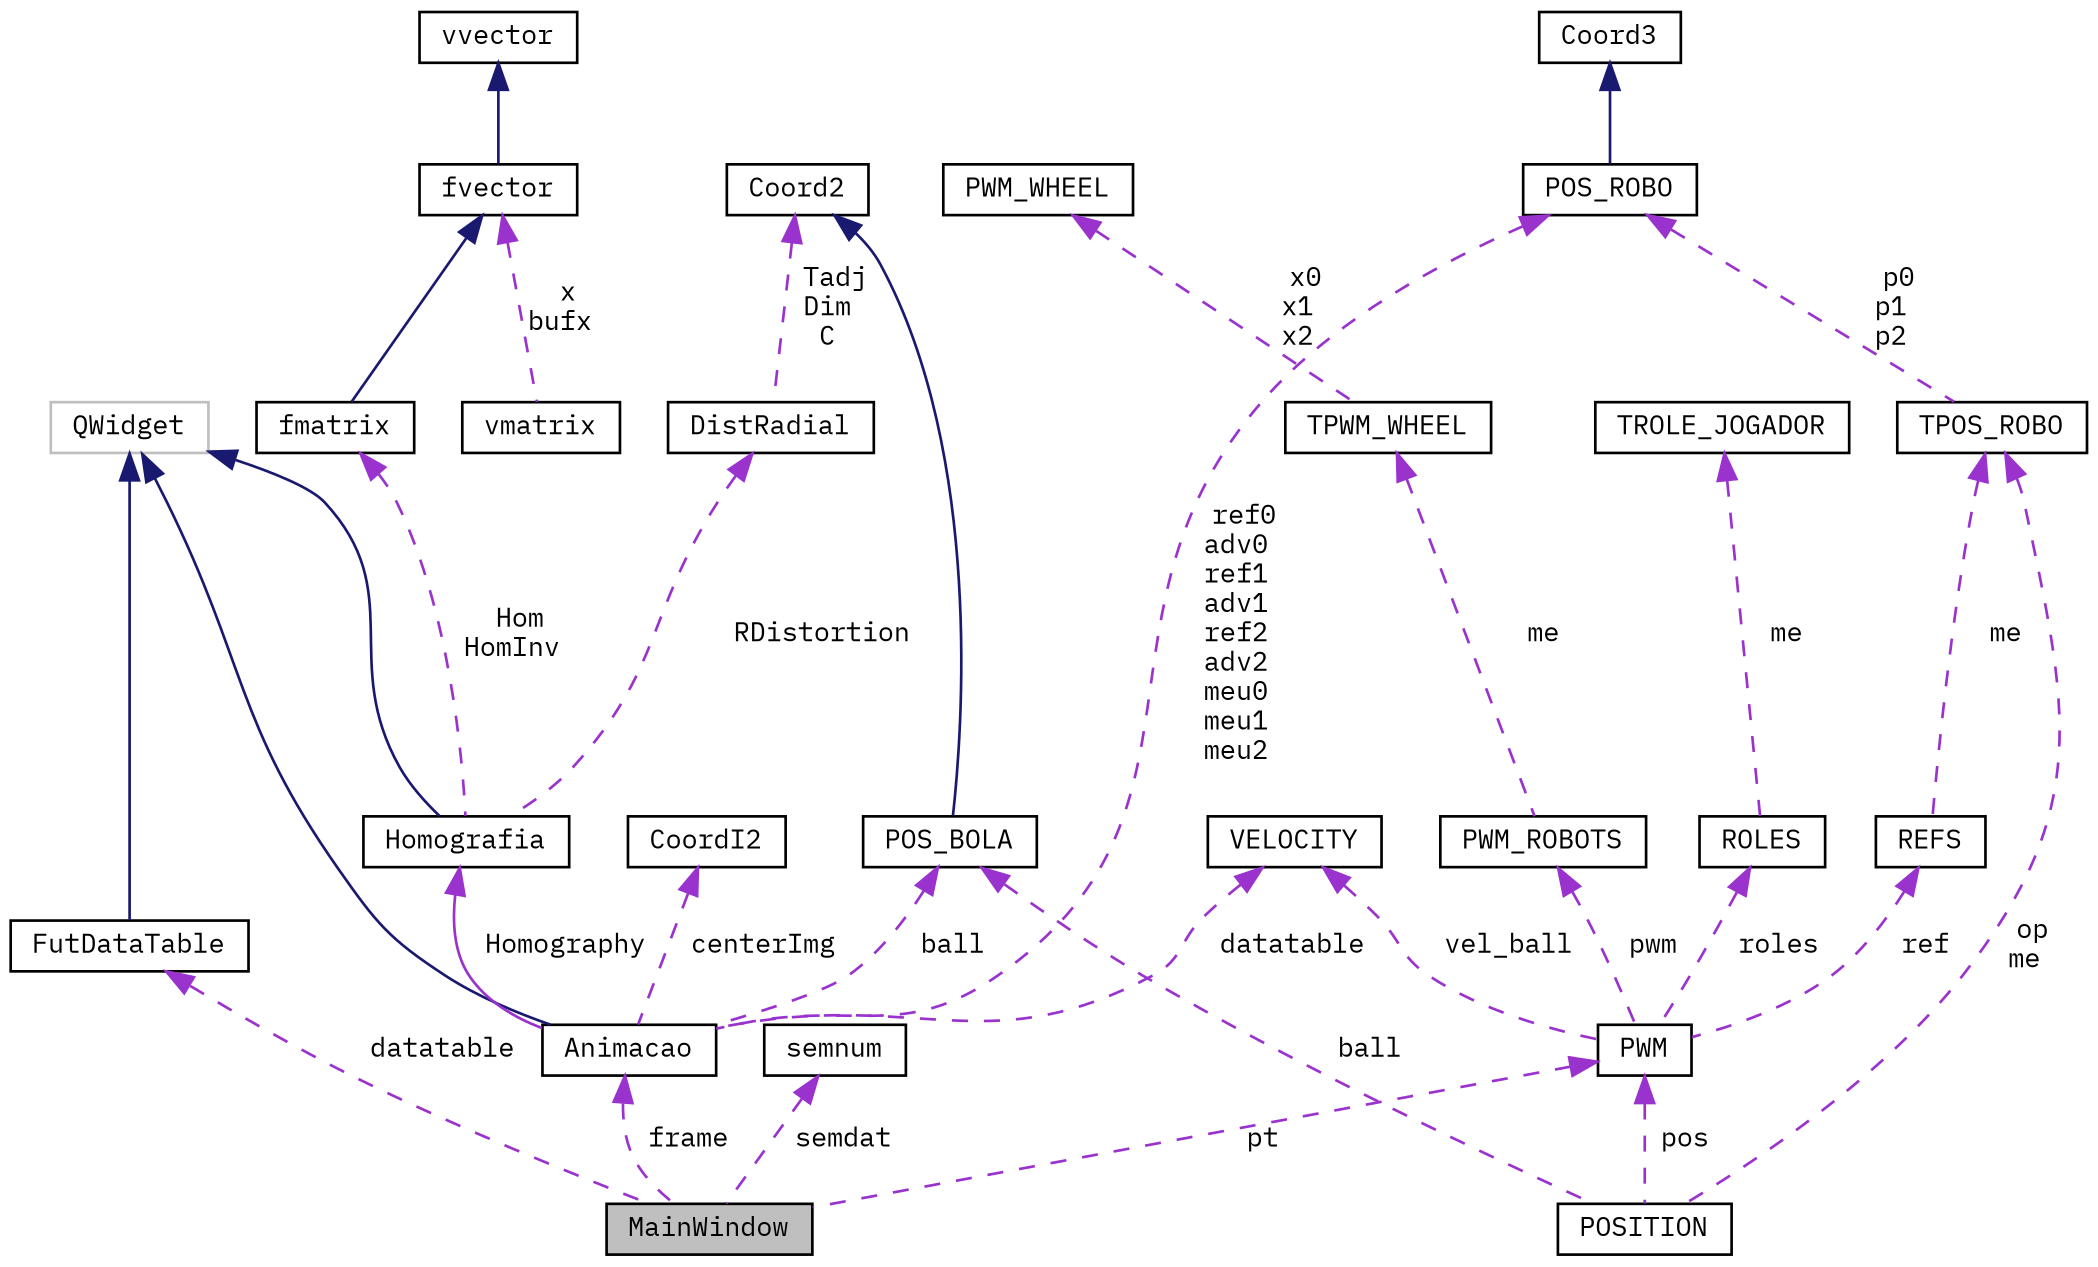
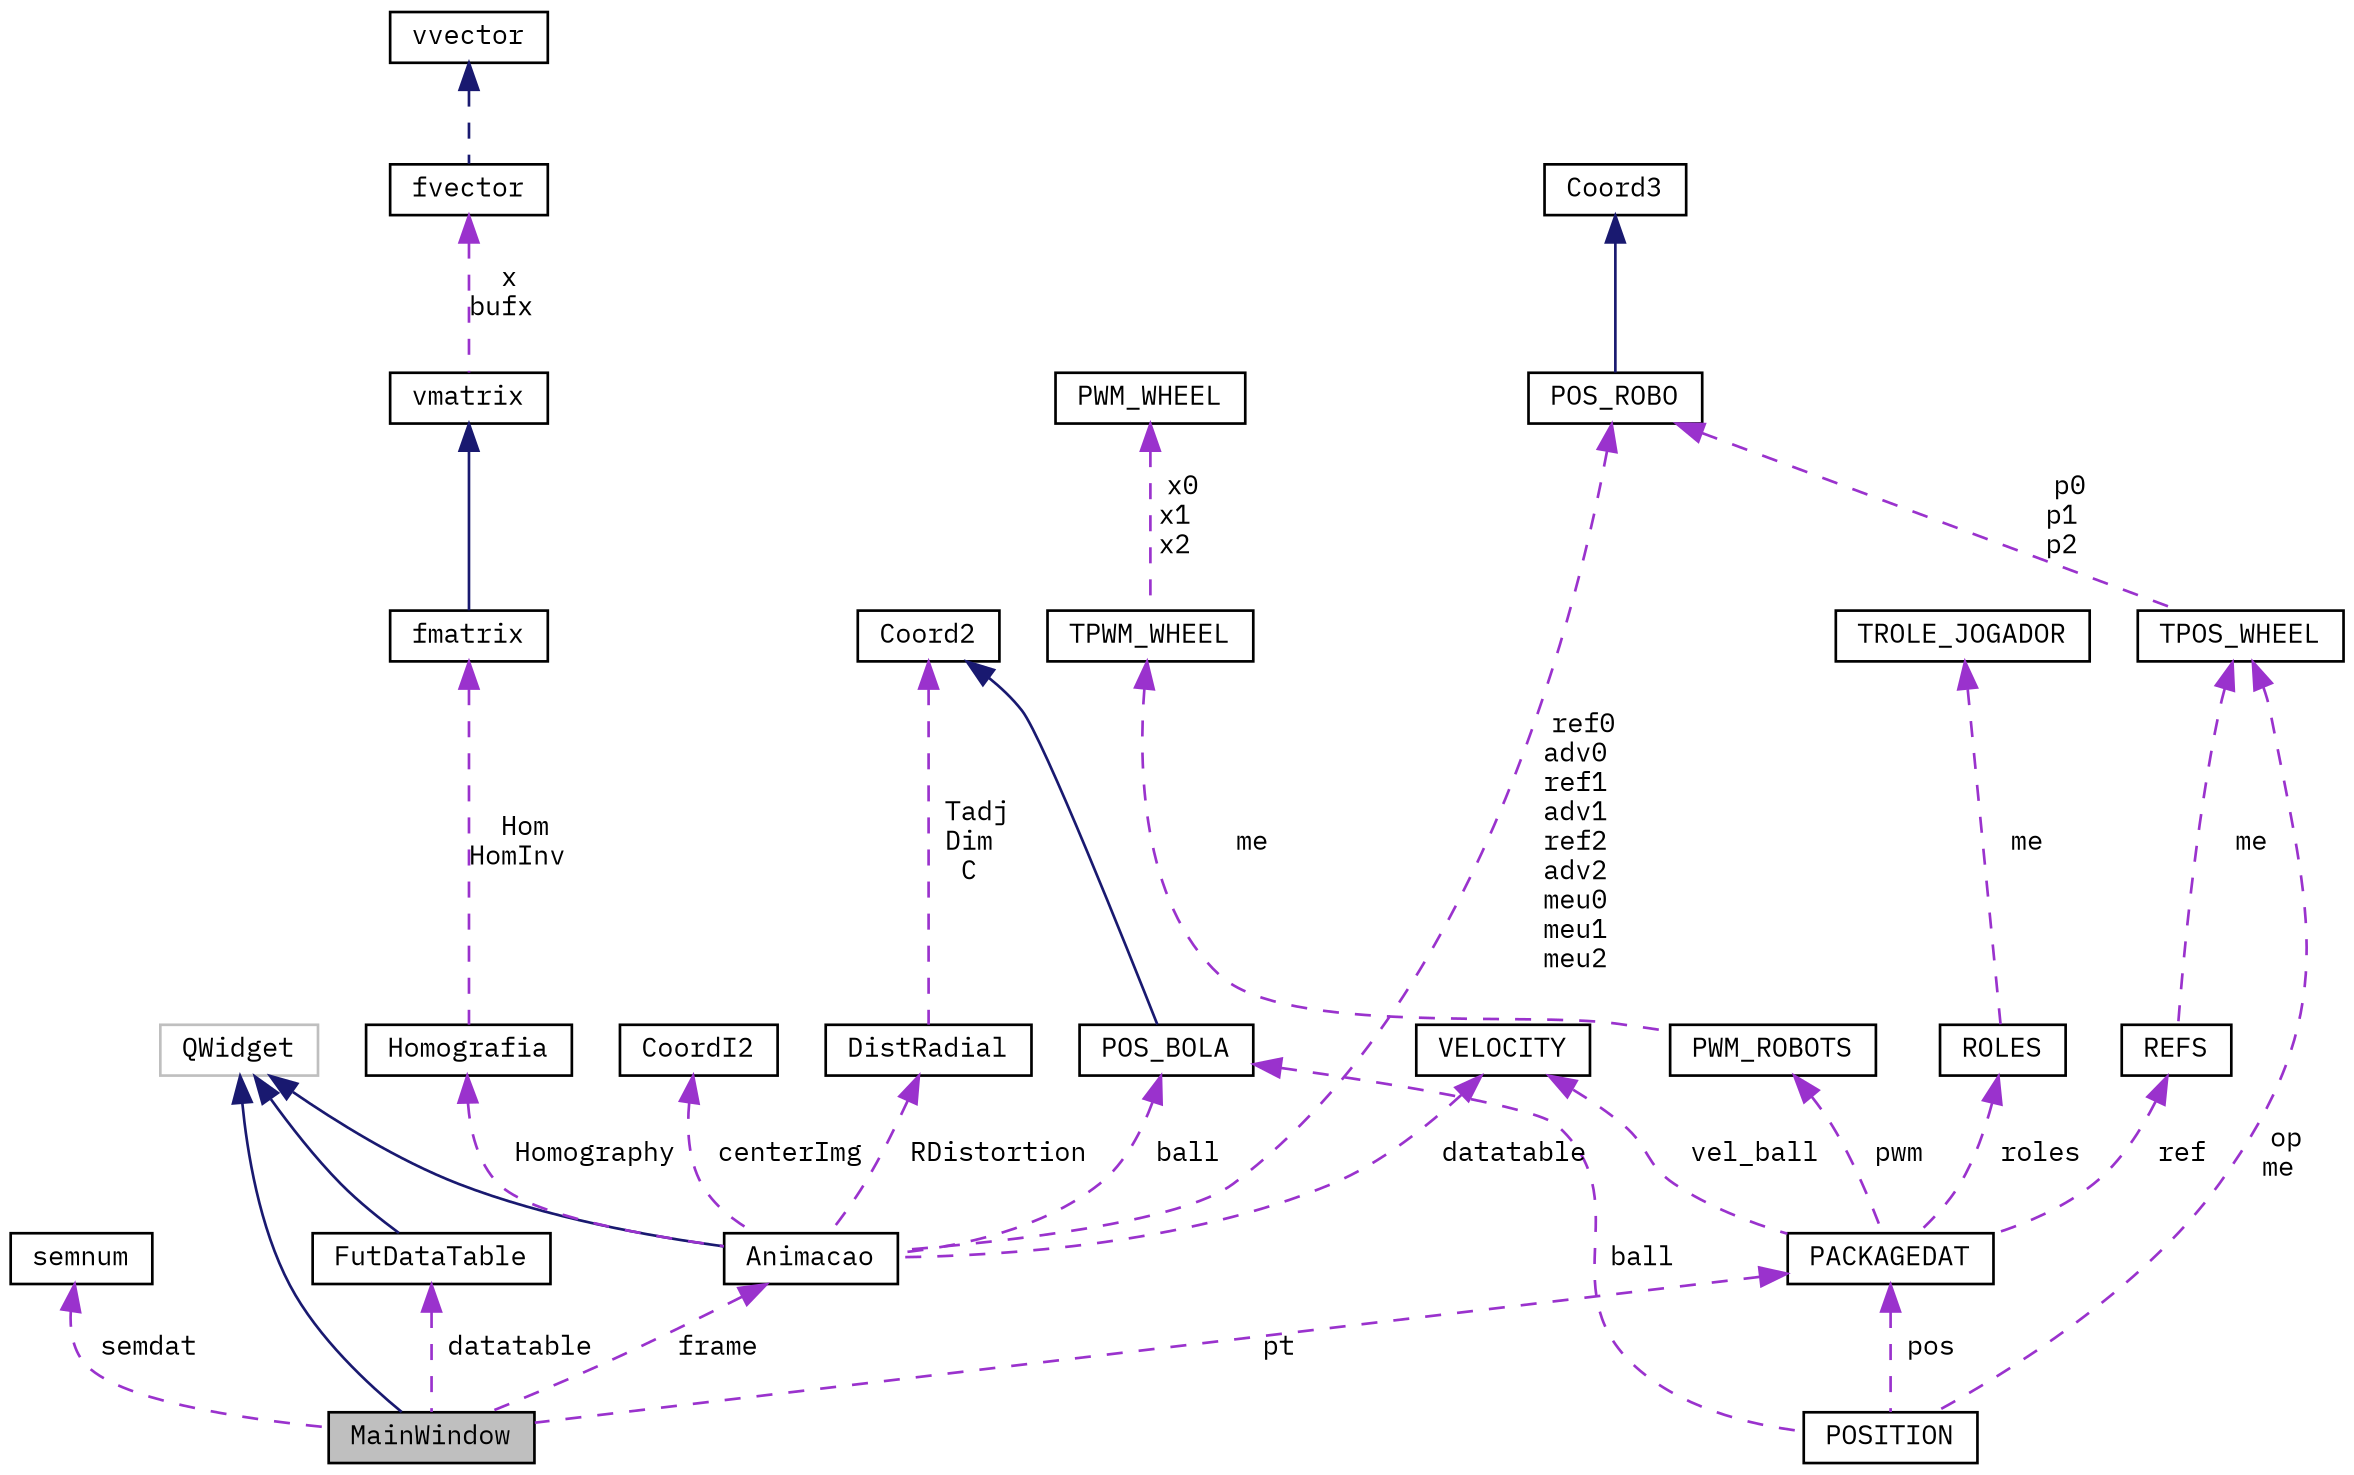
(498, 127) -> (469, 127)
(409, 320) -> (469, 531)
(1992, 428) -> (2241, 636)
(370, 613) -> (286, 1276)
(643, 661) -> (873, 1169)
(464, 967) -> (494, 1178)
(1645, 1050) -> (1891, 1259)
